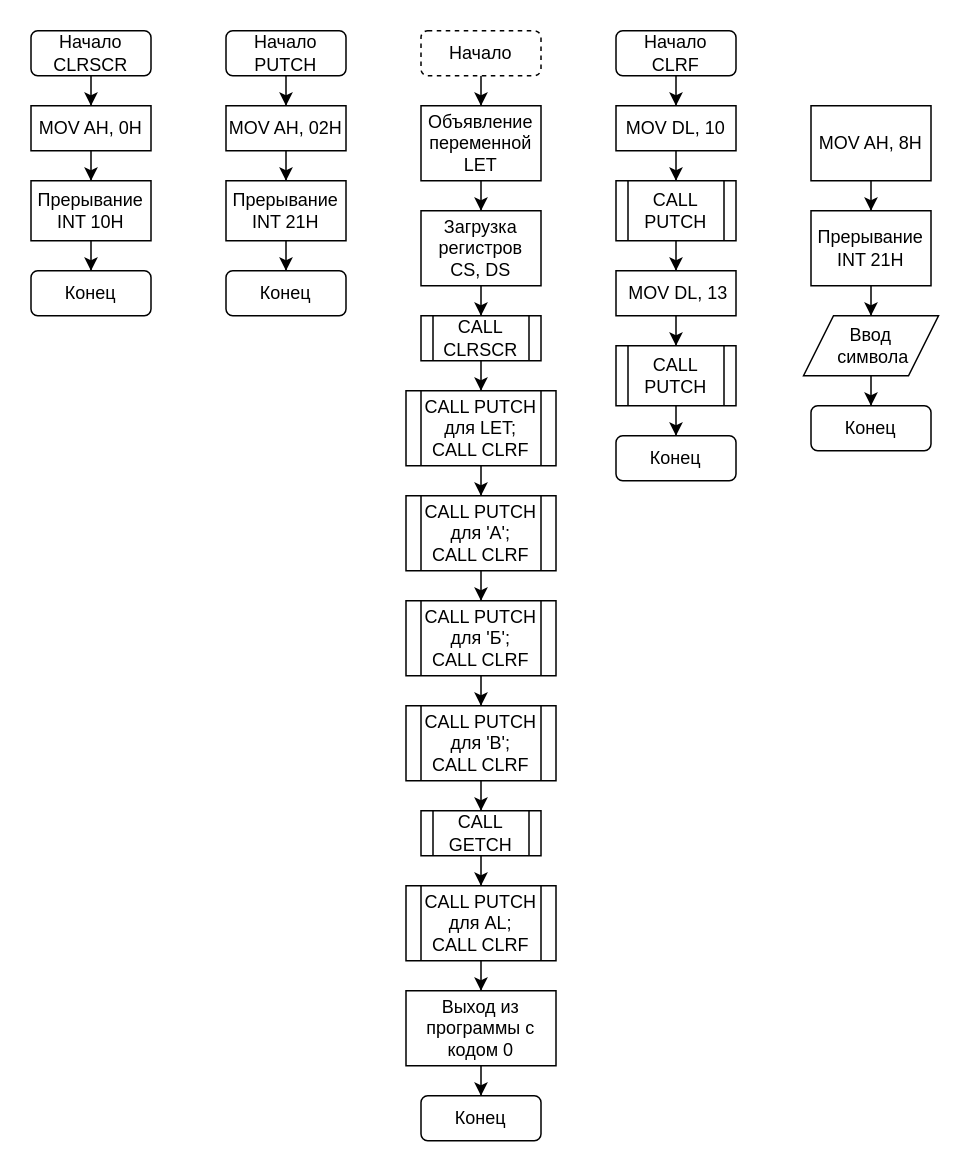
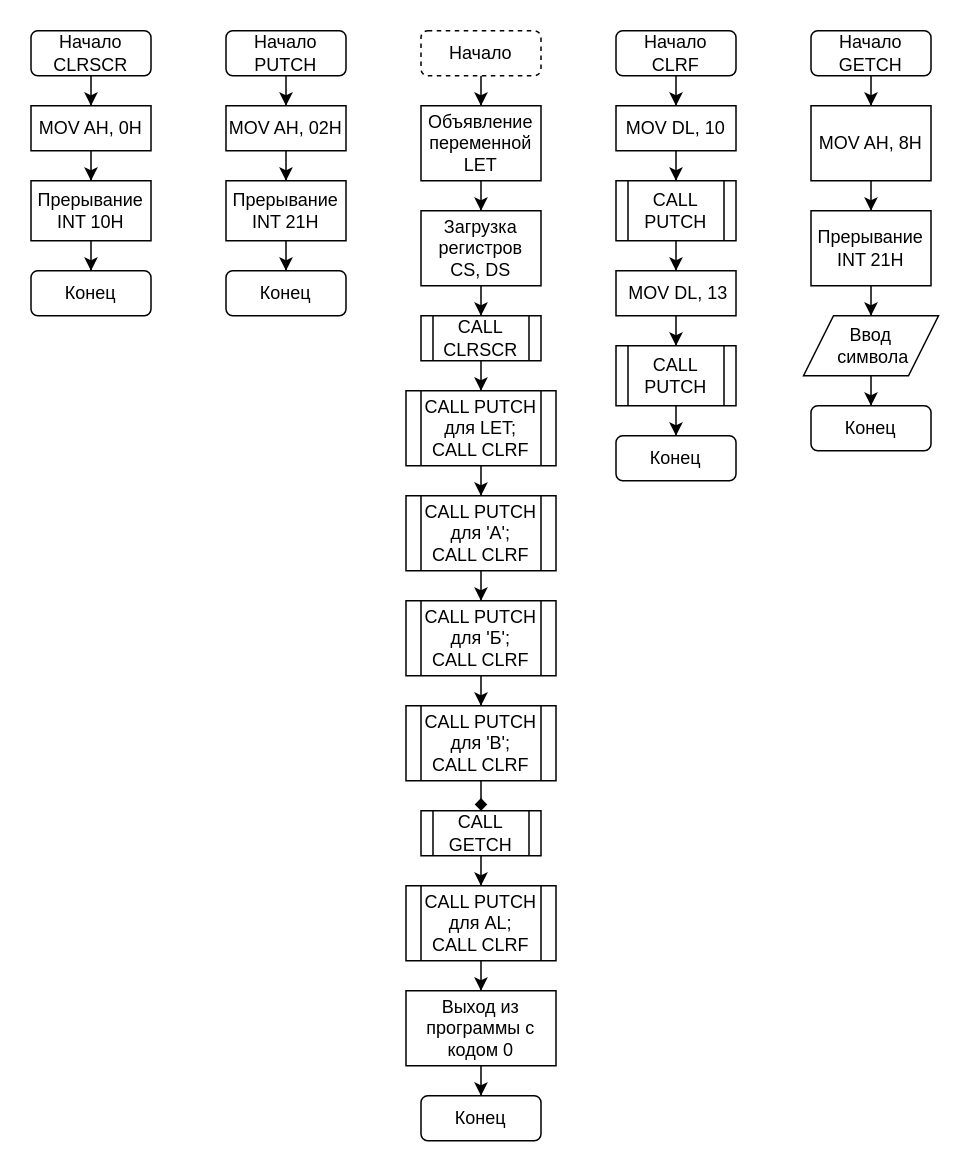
none -> (871, 53)
none -> (871, 96)
(481, 799) -> (481, 798)
